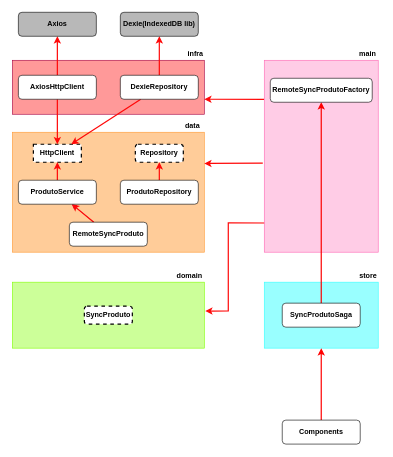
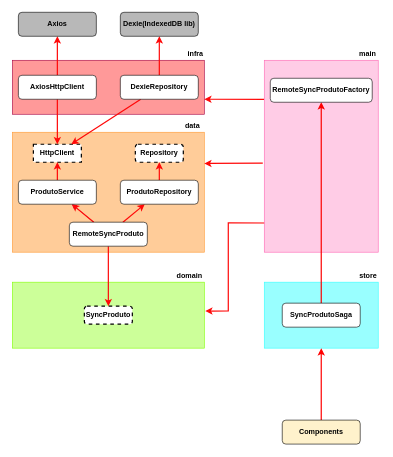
none -> (132, 215)
none -> (108, 273)
(321, 432) -> (321, 432)
